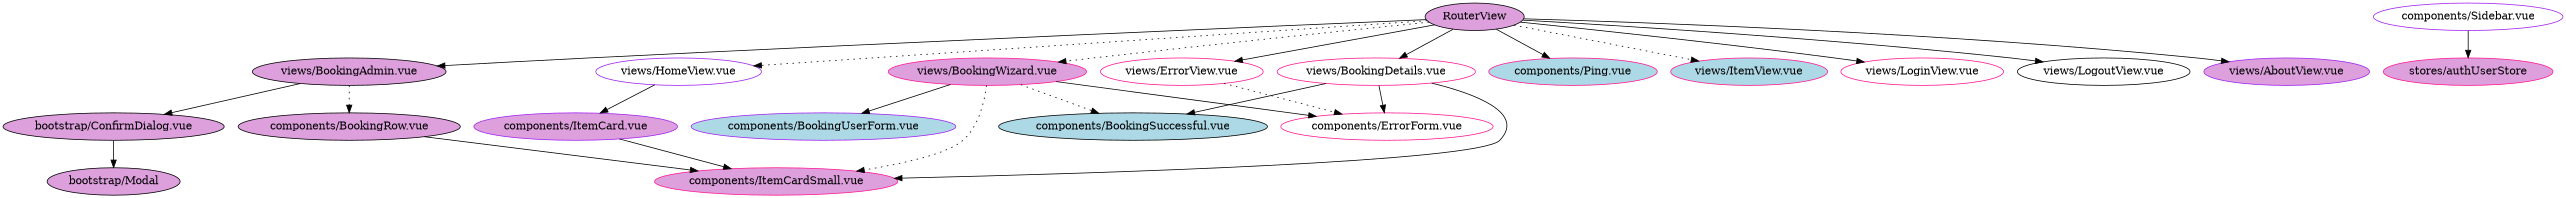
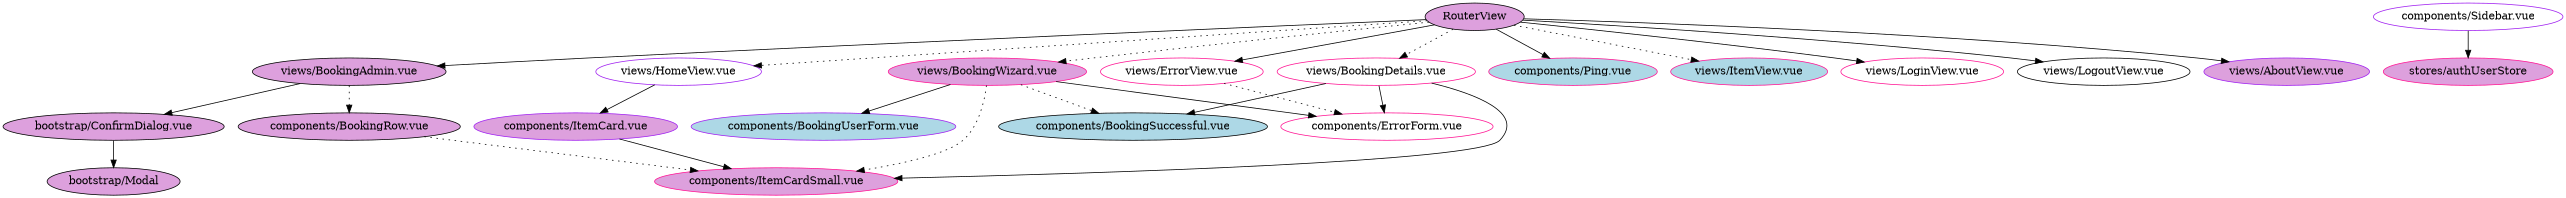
(1430, 42) -> (1430, 42)
(557, 153) -> (557, 153)
